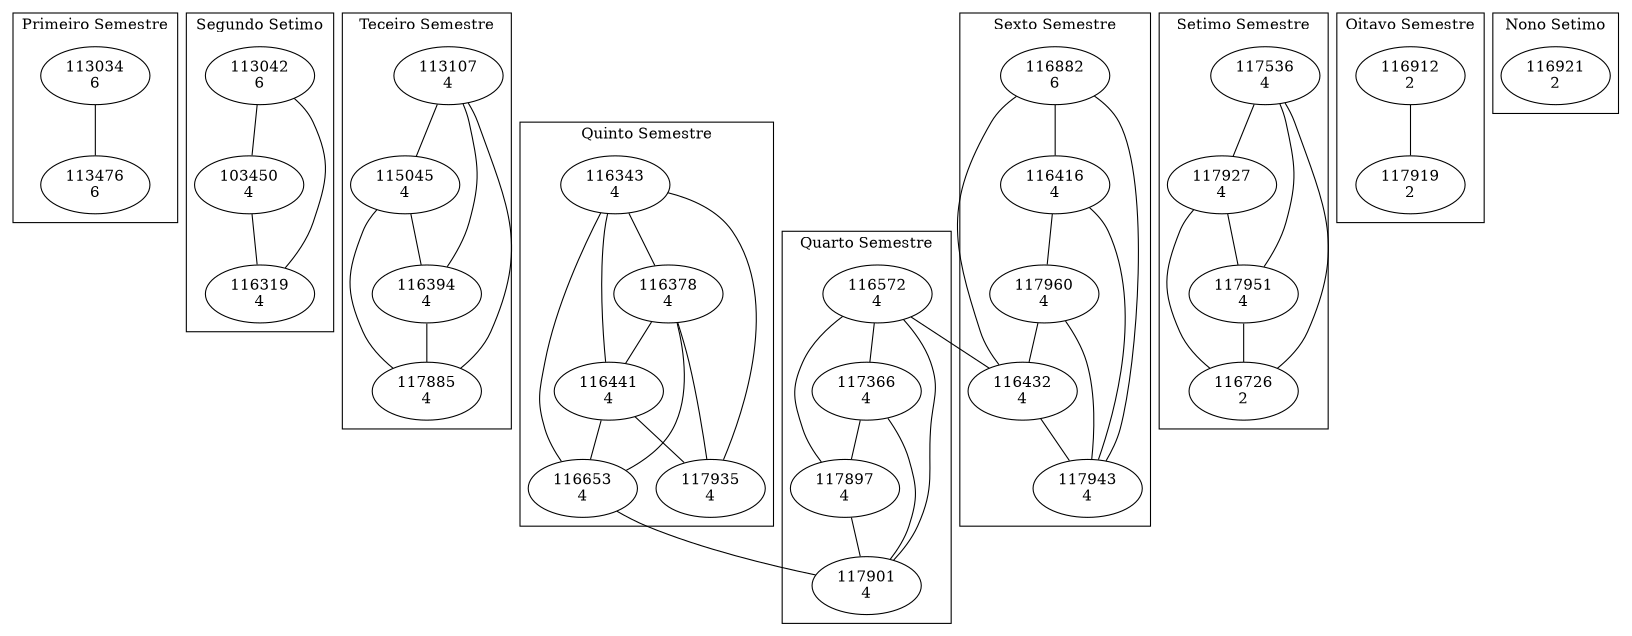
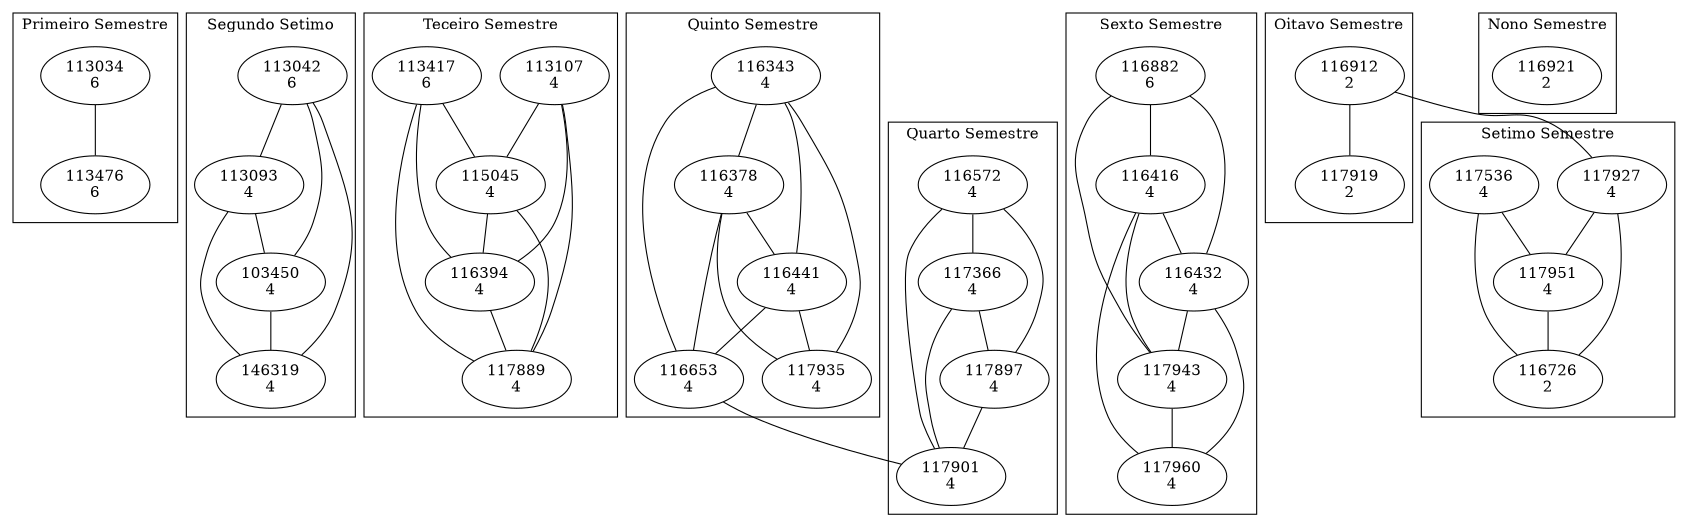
(1556, 25) -> (1548, 25)
none -> (427, 76)
(1244, 130) -> (1467, 112)
none -> (249, 185)
(260, 294) -> (271, 379)
(944, 339) -> (1172, 233)
(427, 391) -> (517, 379)
